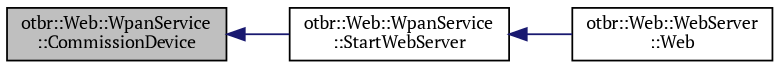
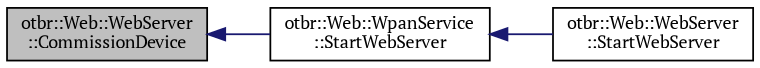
(117, 34) -> (107, 34)
(672, 34) -> (653, 34)
